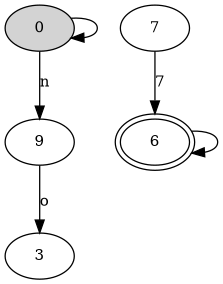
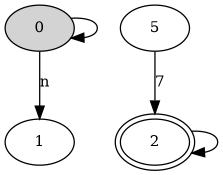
(155, 28) -> (155, 28)
(40, 142) -> (40, 142)
(155, 142) -> (155, 142)
(40, 256) -> none
